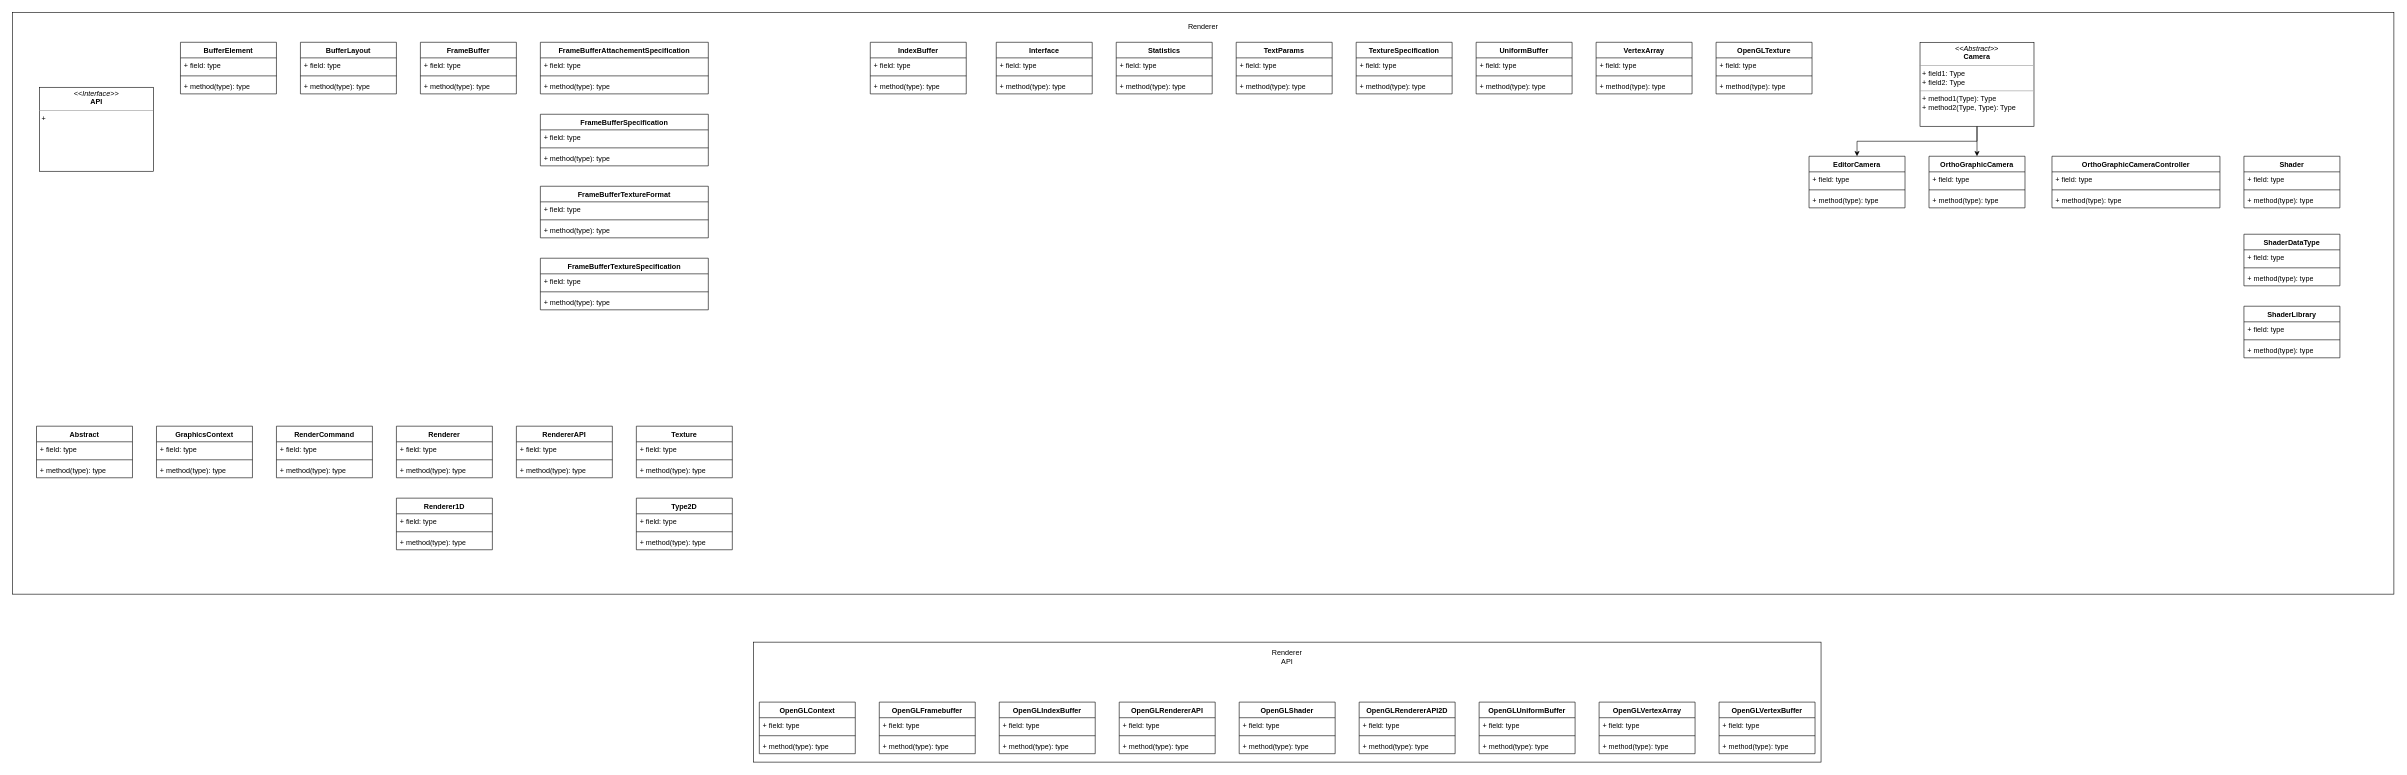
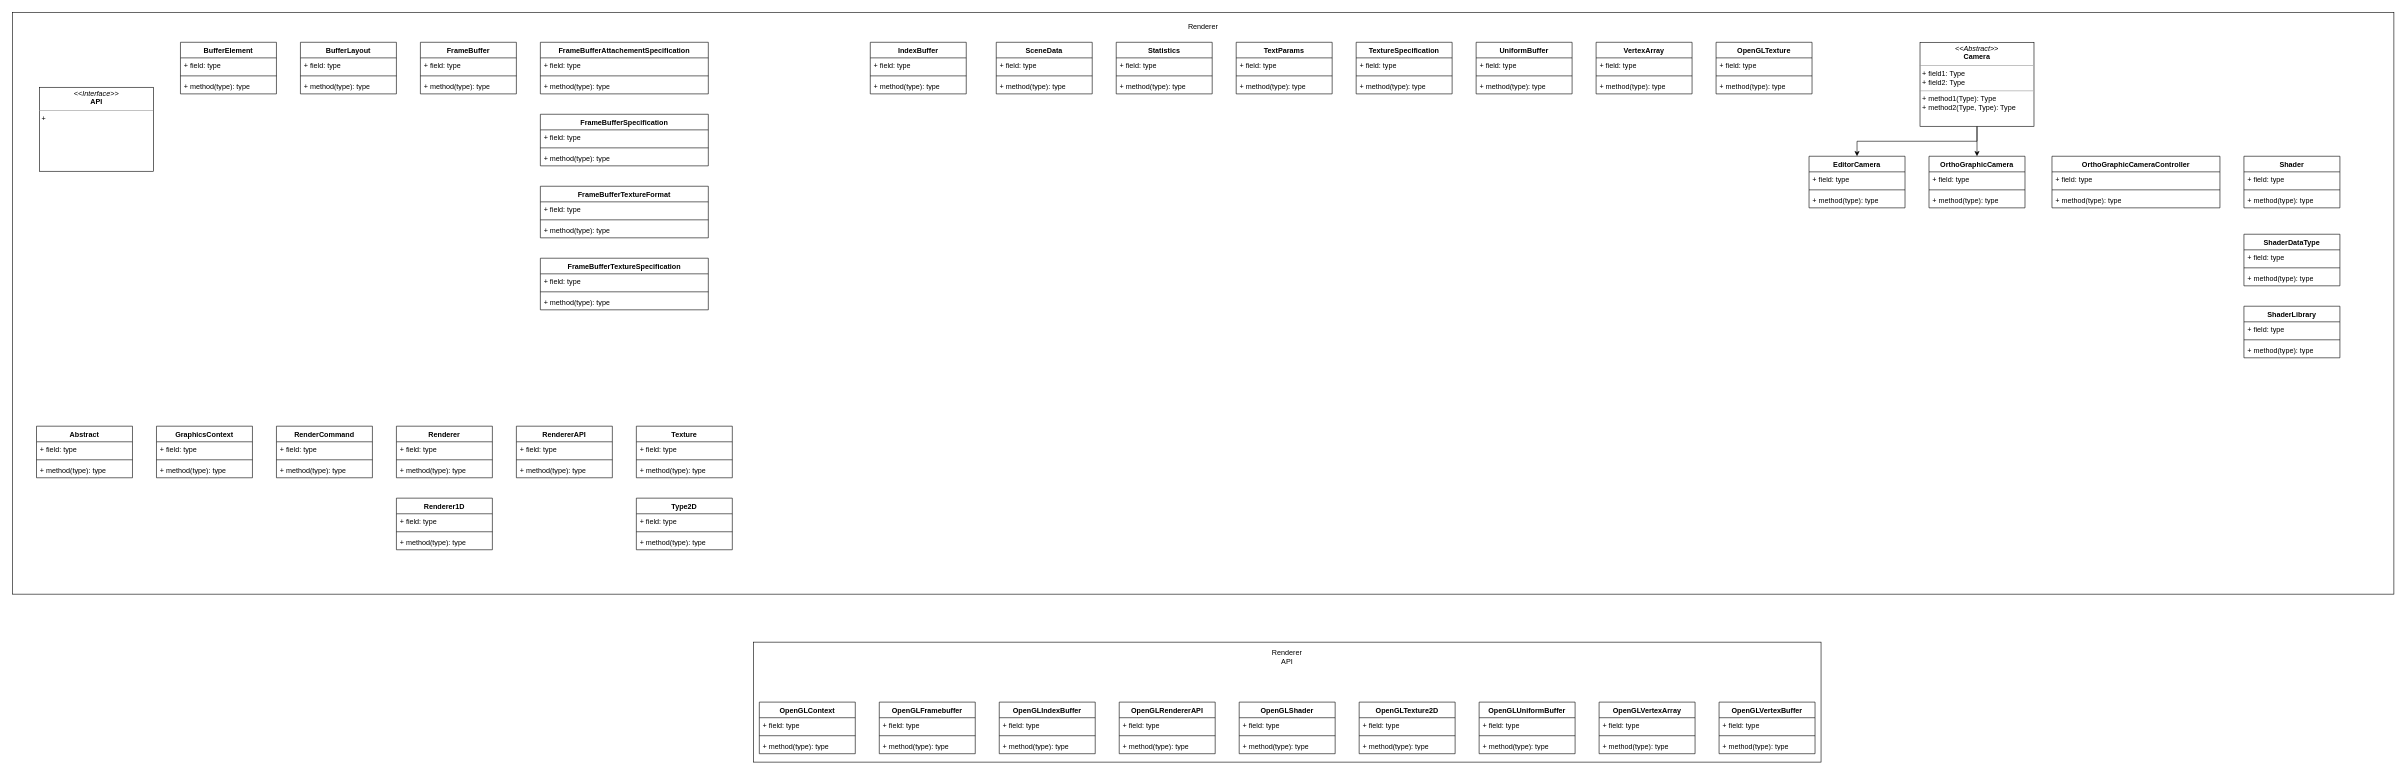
(1044, 51) -> (1044, 51)
(1407, 711) -> (1407, 711)
